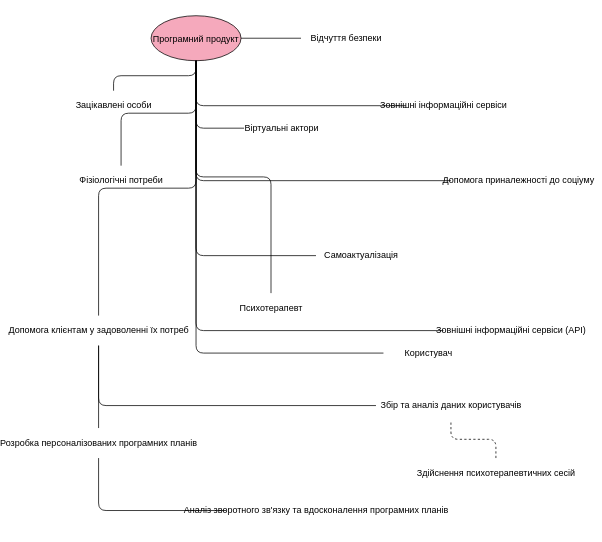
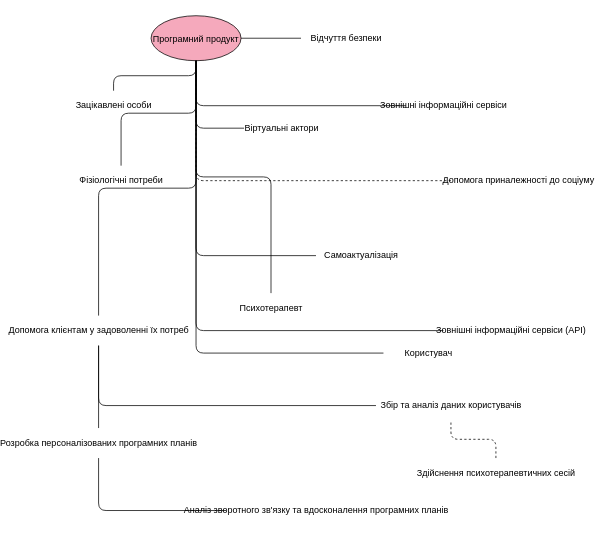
(325, 180) -> (325, 180)
